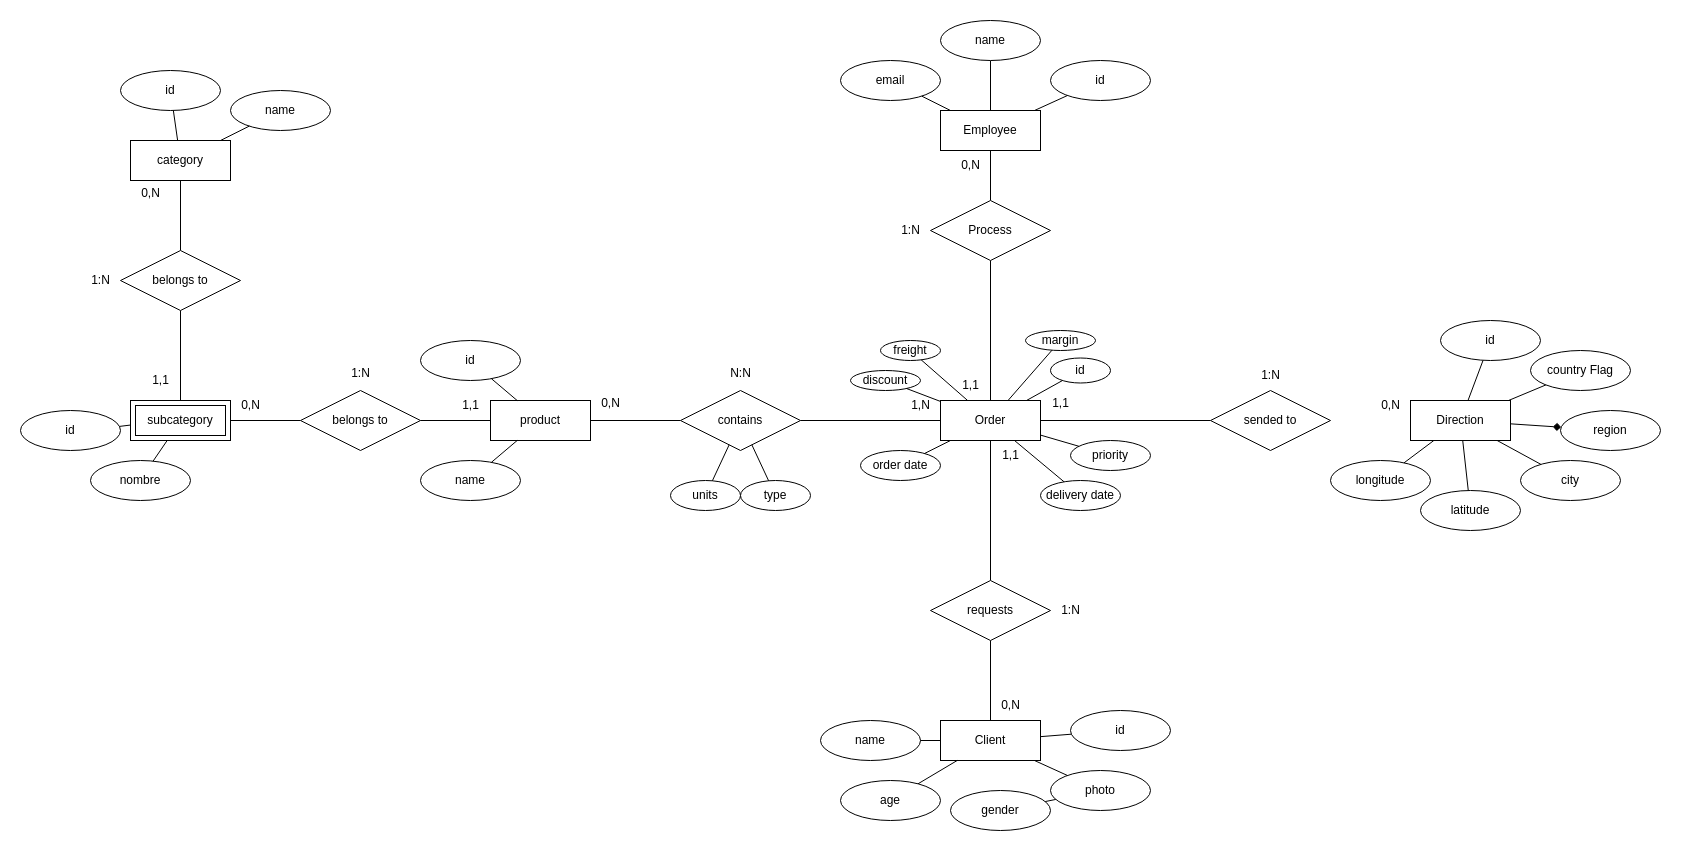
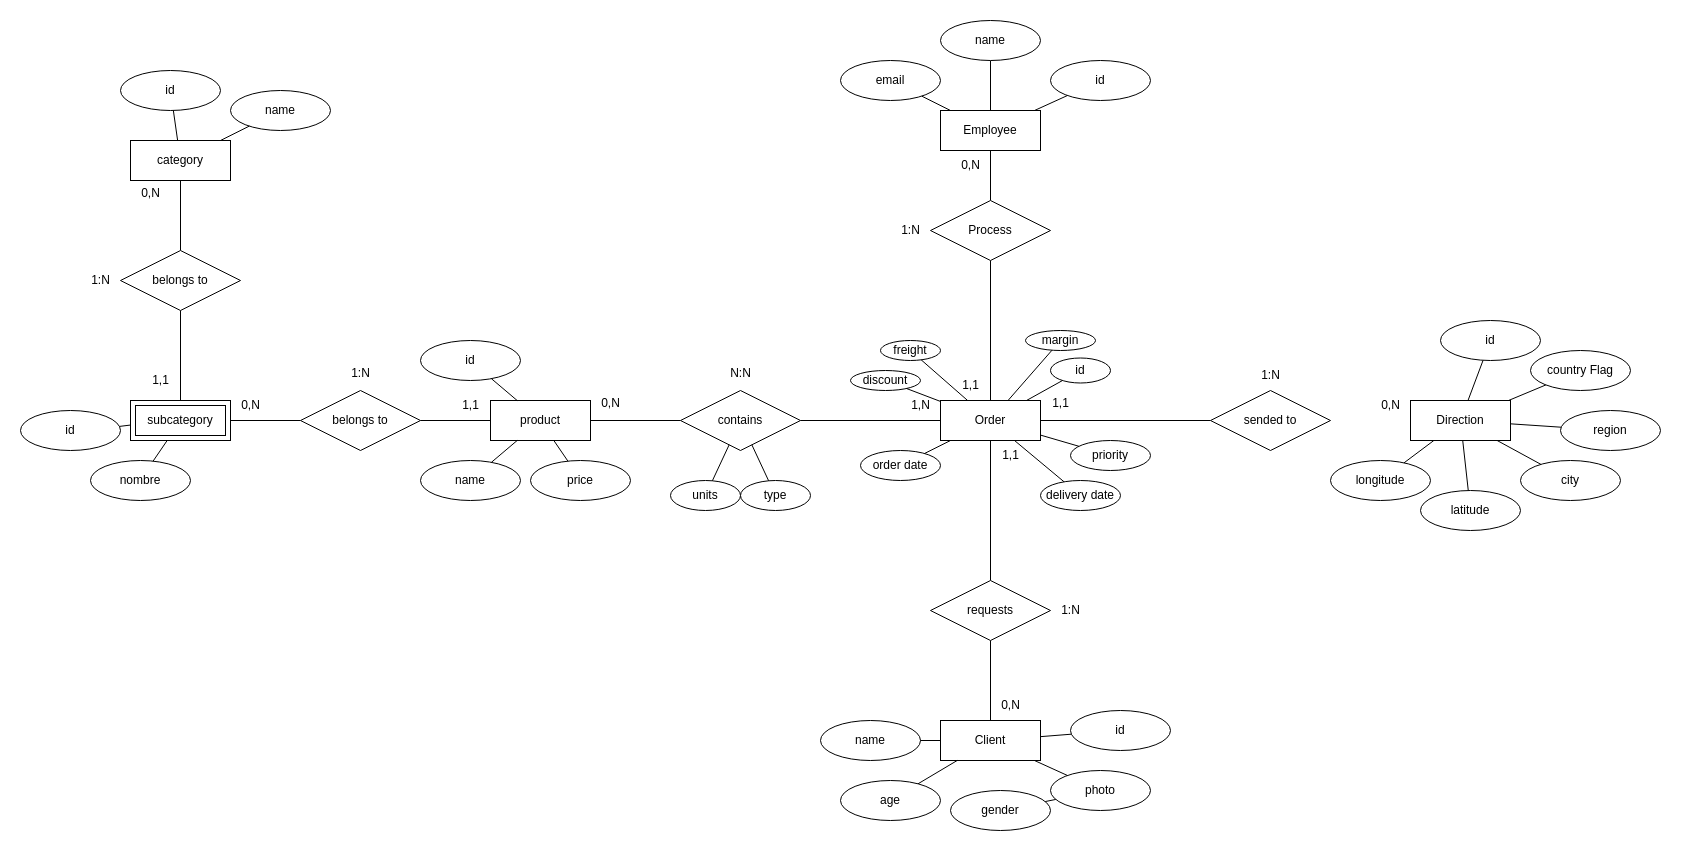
(1552, 427) -> (1556, 427)
none -> (561, 451)
none -> (581, 481)
